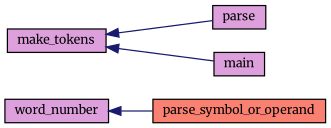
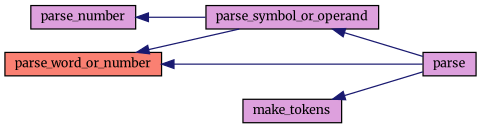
none -> (384, 45)
none -> (83, 64)
(239, 64) -> none
(57, 111) -> (83, 17)
(239, 111) -> (292, 17)
